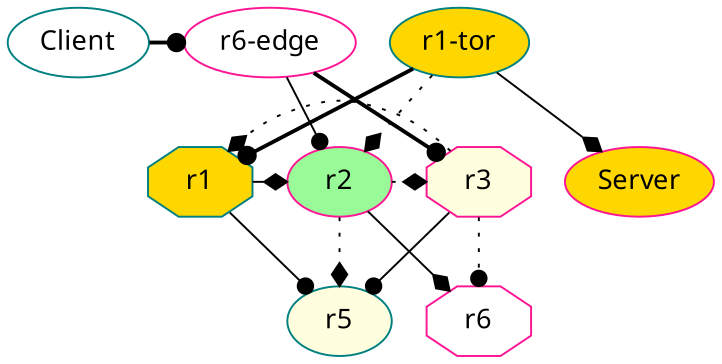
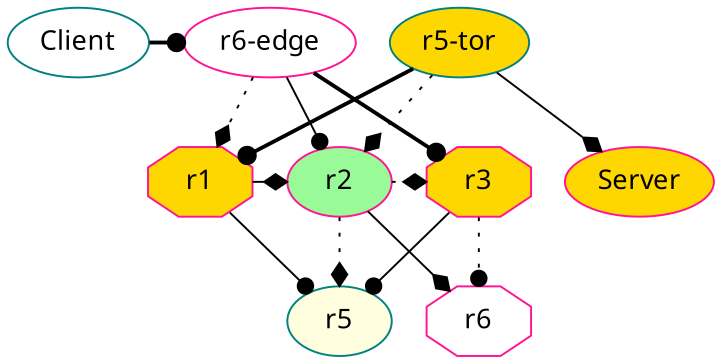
(459, 43) -> (459, 43)
(323, 102) -> (241, 101)
(200, 182) -> (200, 182)
(479, 182) -> (479, 182)
